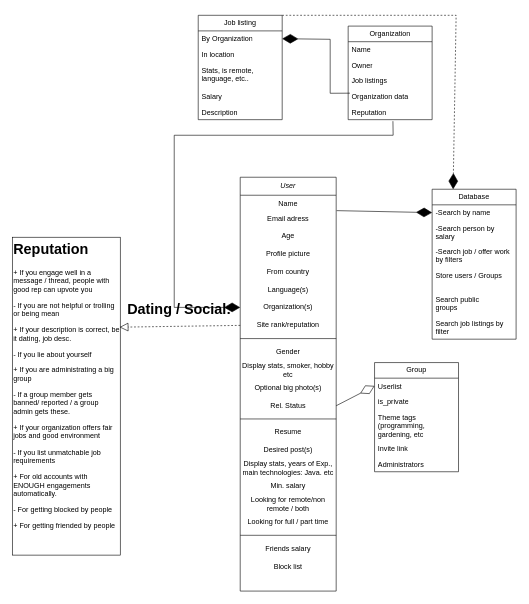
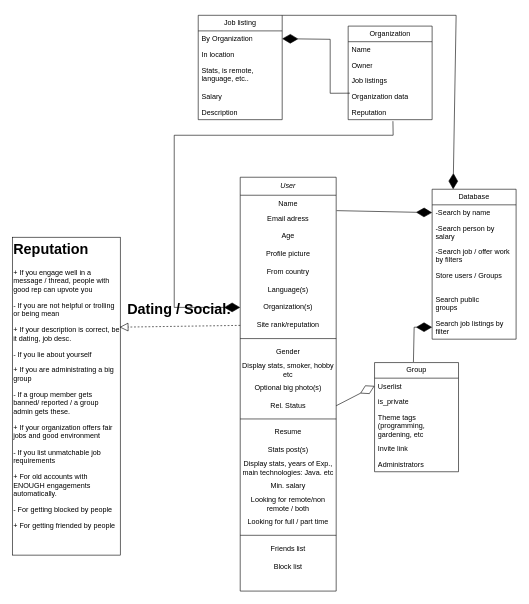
(448, 15) -> (448, 15)
none -> (414, 354)
(288, 450) -> (288, 450)
(288, 549) -> (288, 549)
